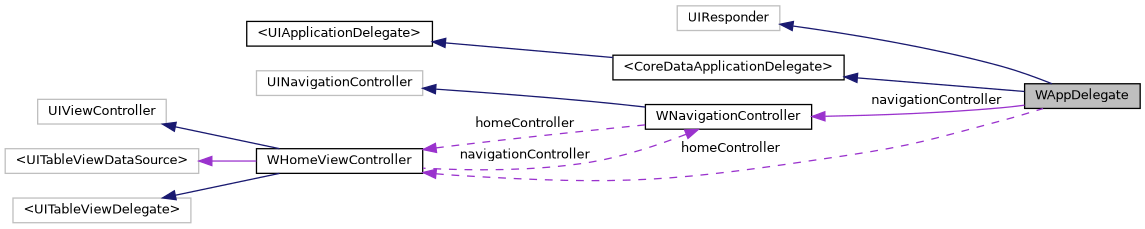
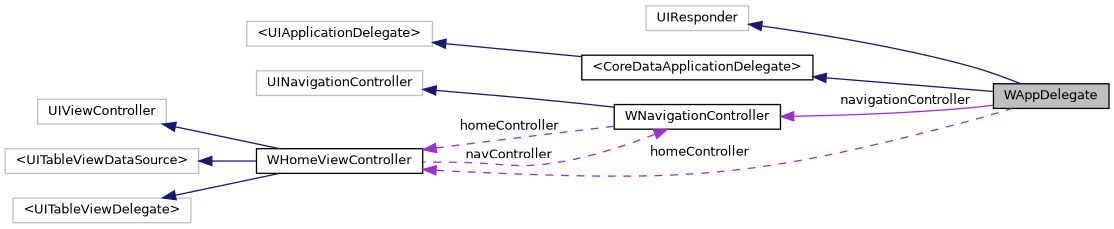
(340, 34) -> (340, 34)
(523, 155) -> (507, 155)
(234, 161) -> (234, 161)
